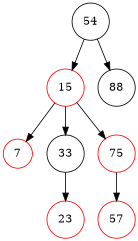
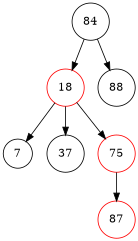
(91, 22) -> (91, 22)
(66, 88) -> (66, 88)
(18, 154) -> (18, 154)
(66, 154) -> (66, 154)
(66, 220) -> none
(117, 220) -> (117, 220)
